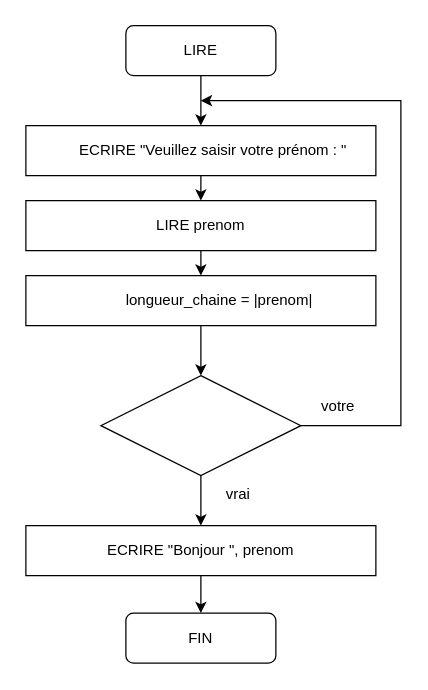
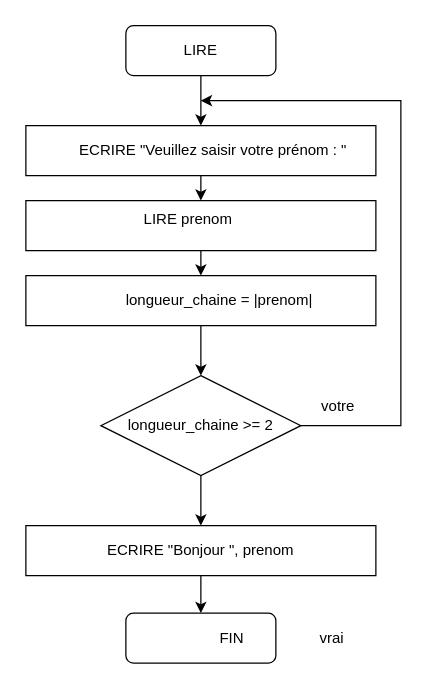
(201, 226) -> (188, 219)
none -> (201, 426)
(238, 494) -> (332, 638)
(201, 638) -> (232, 638)
